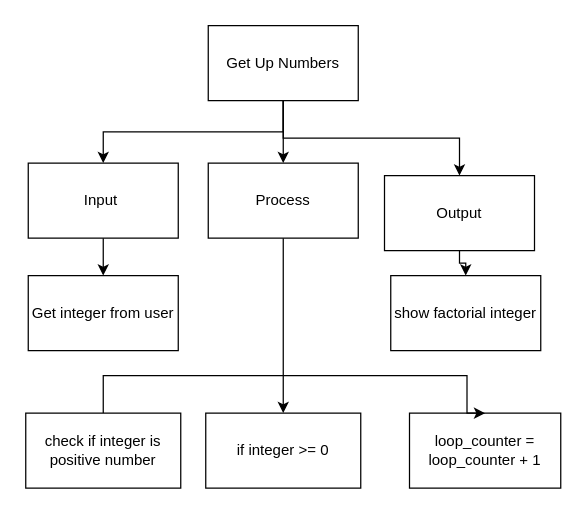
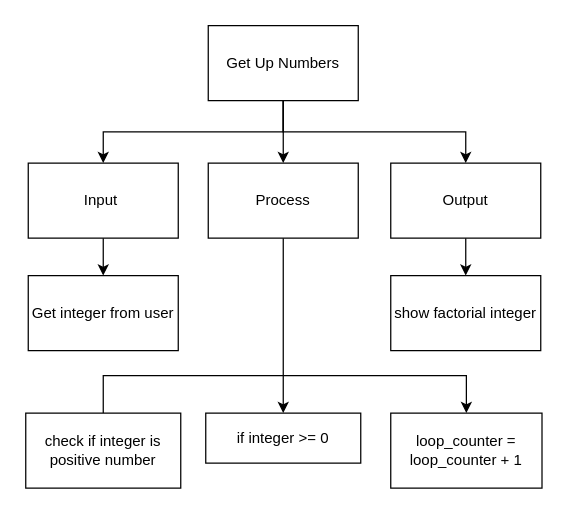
(459, 213) -> (466, 201)
(283, 451) -> (283, 438)
(485, 451) -> (466, 451)
